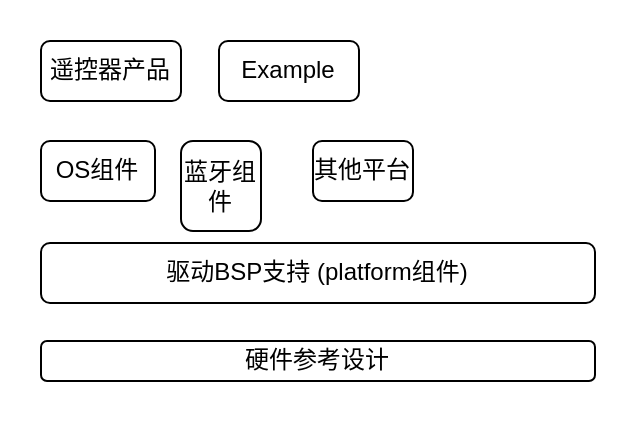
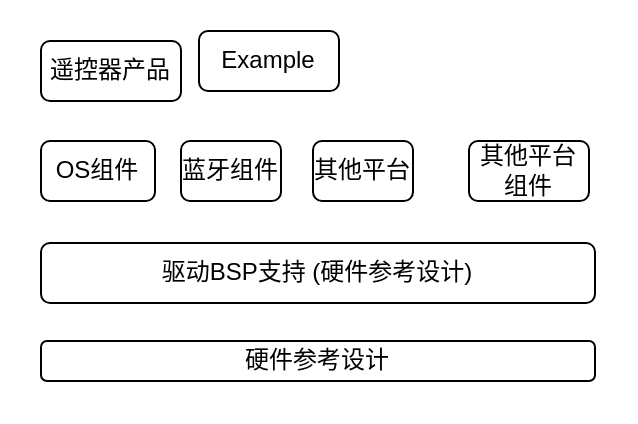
(289, 71) -> (269, 61)
none -> (529, 171)
(221, 186) -> (231, 171)
(318, 273) -> (318, 273)
